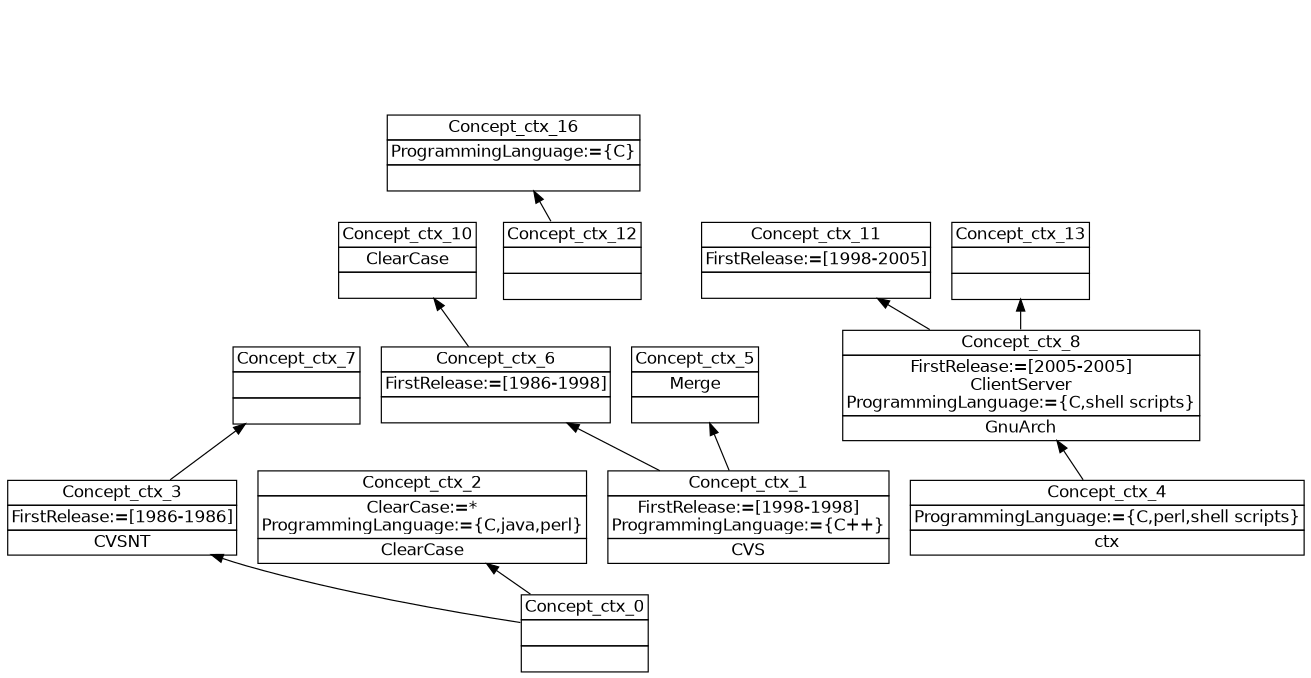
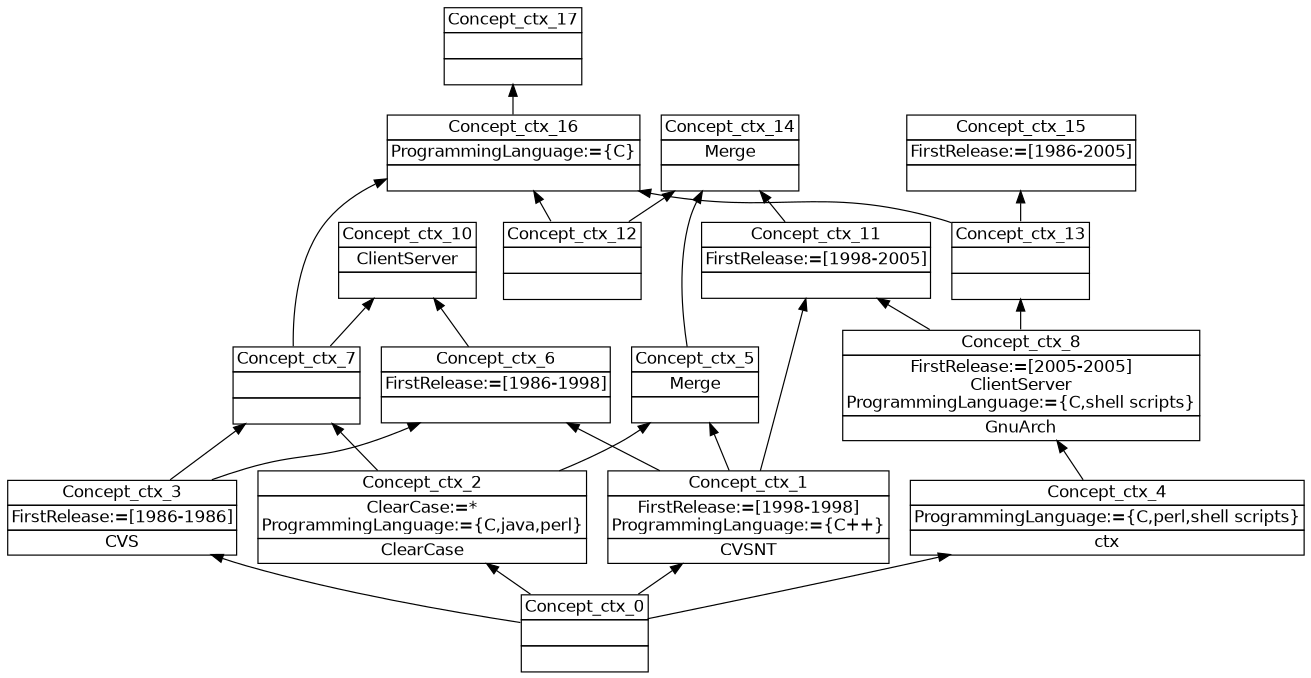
none -> (513, 46)
none -> (730, 153)
none -> (1021, 153)
none -> (802, 202)
none -> (309, 251)
(407, 259) -> (407, 259)
none -> (348, 327)
none -> (782, 391)
none -> (601, 452)
none -> (361, 453)
none -> (311, 456)
(122, 542) -> (122, 542)
(748, 550) -> (748, 550)
none -> (655, 582)
none -> (793, 589)
